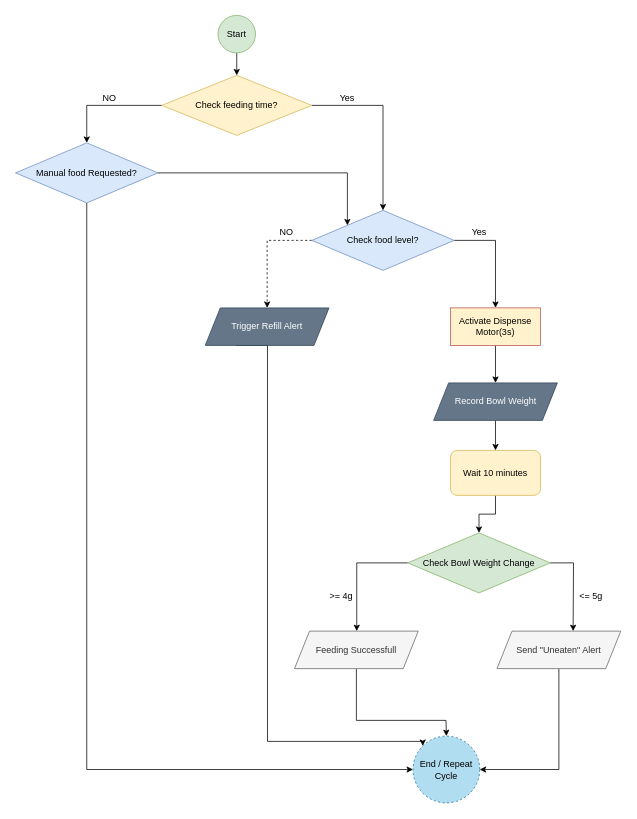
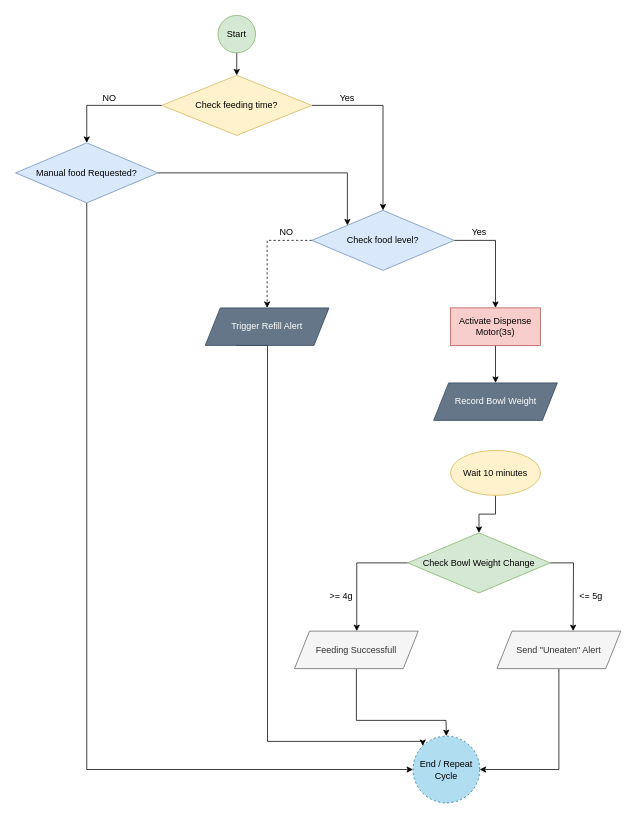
(495, 327) -> (495, 327)
(495, 432) -> none
(495, 473) -> (495, 473)
